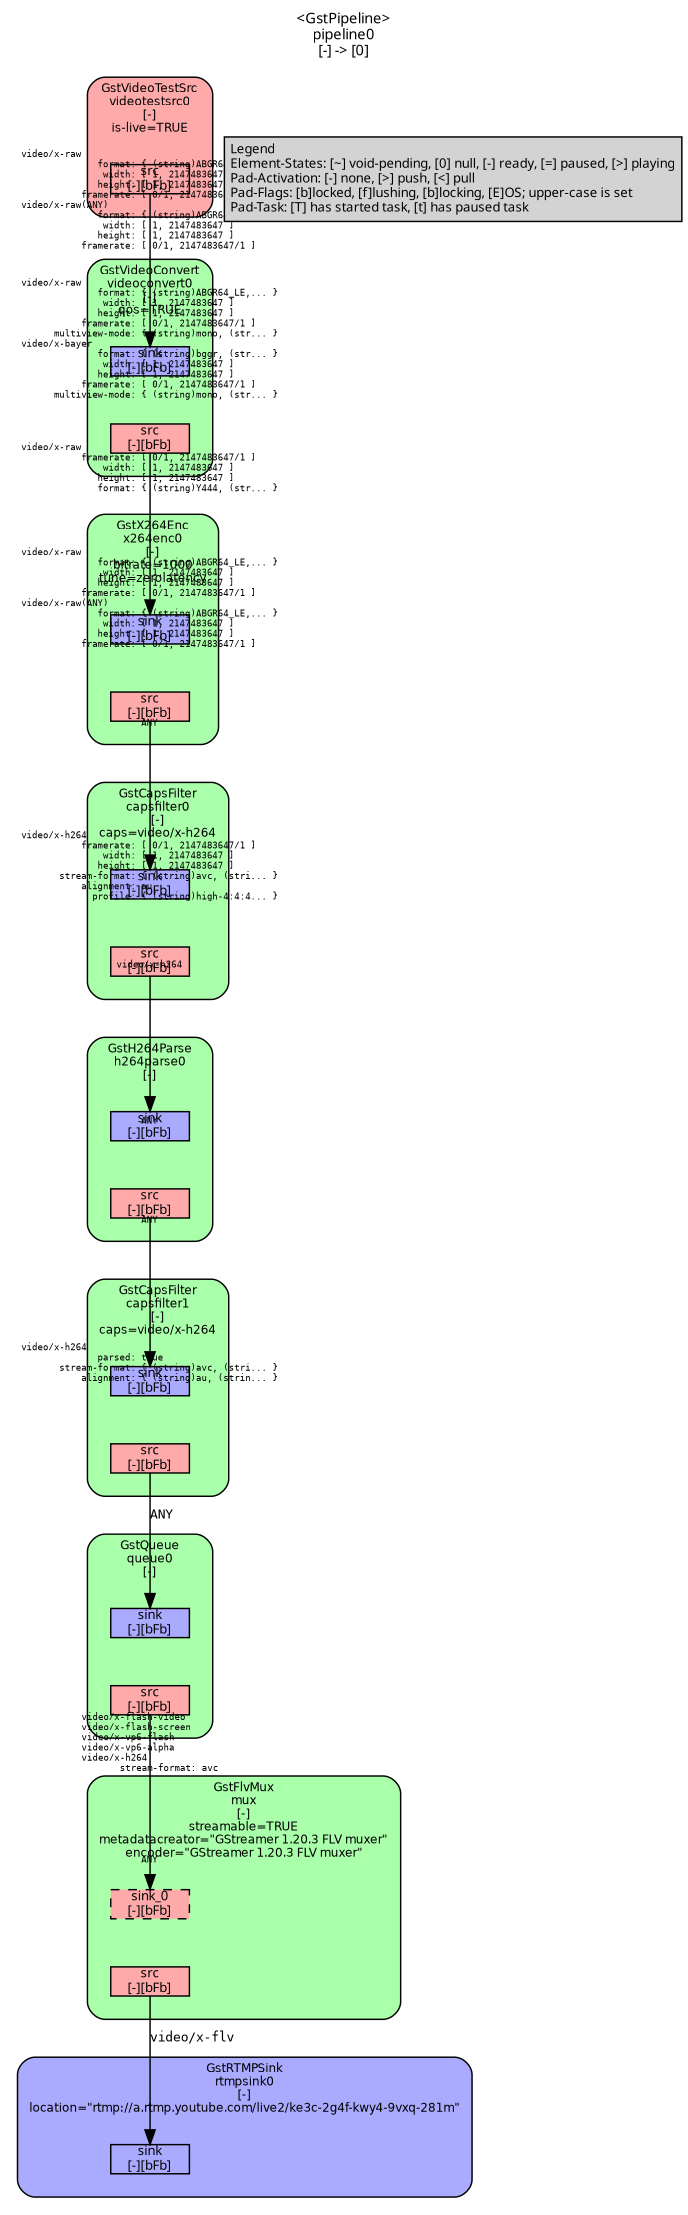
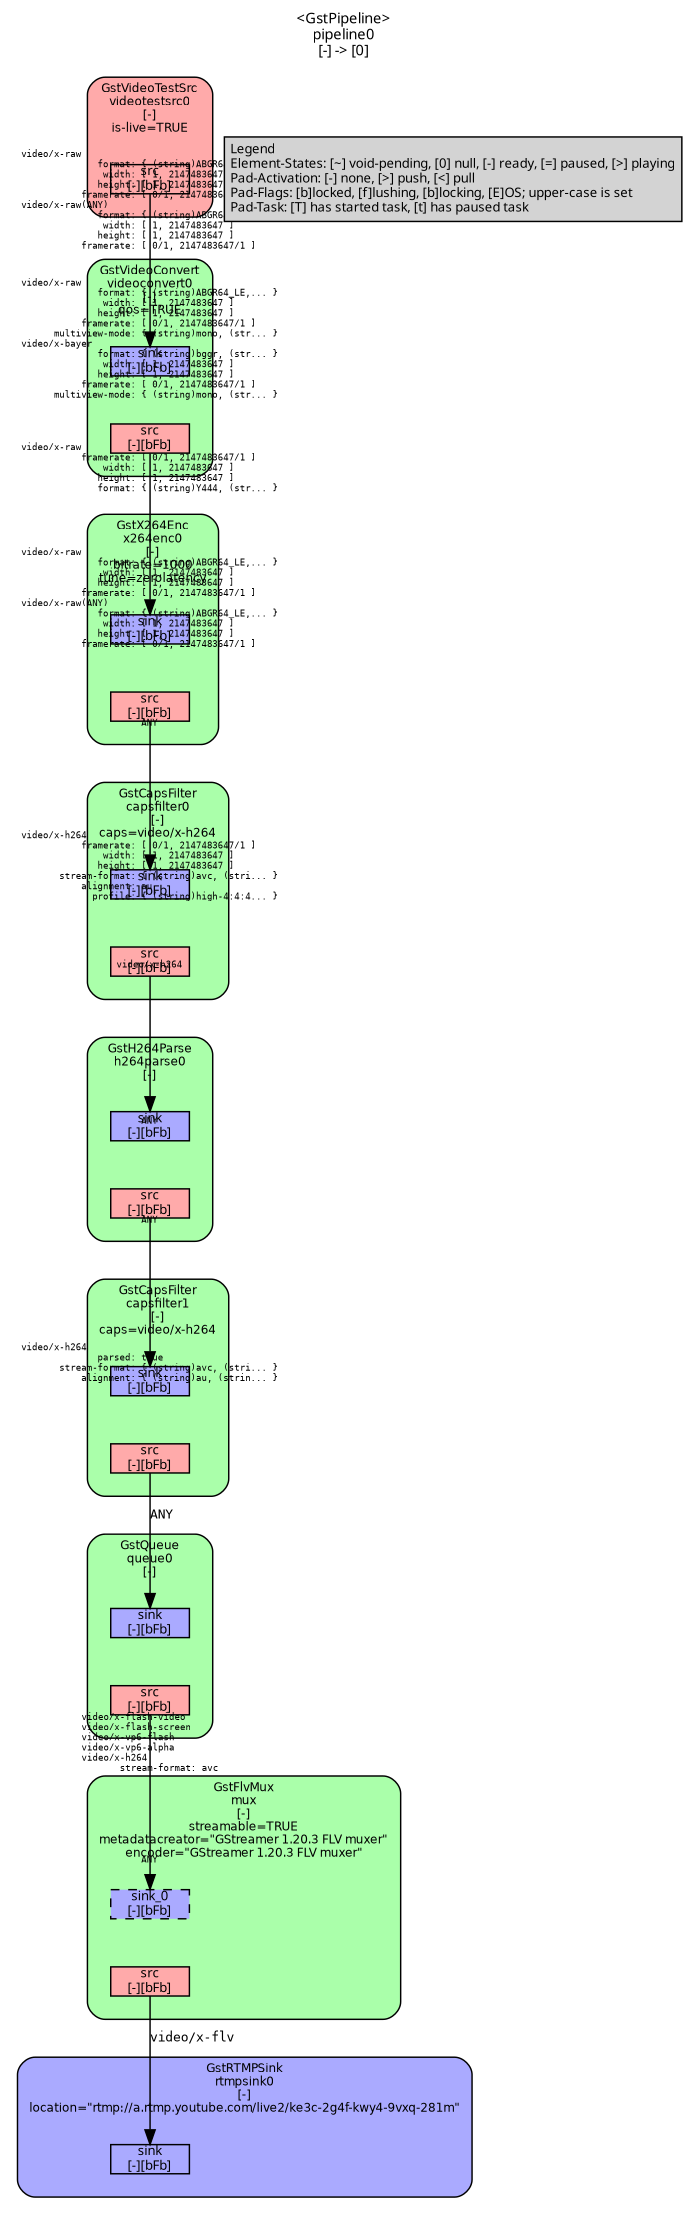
(150, 1904) -> (150, 1904)
